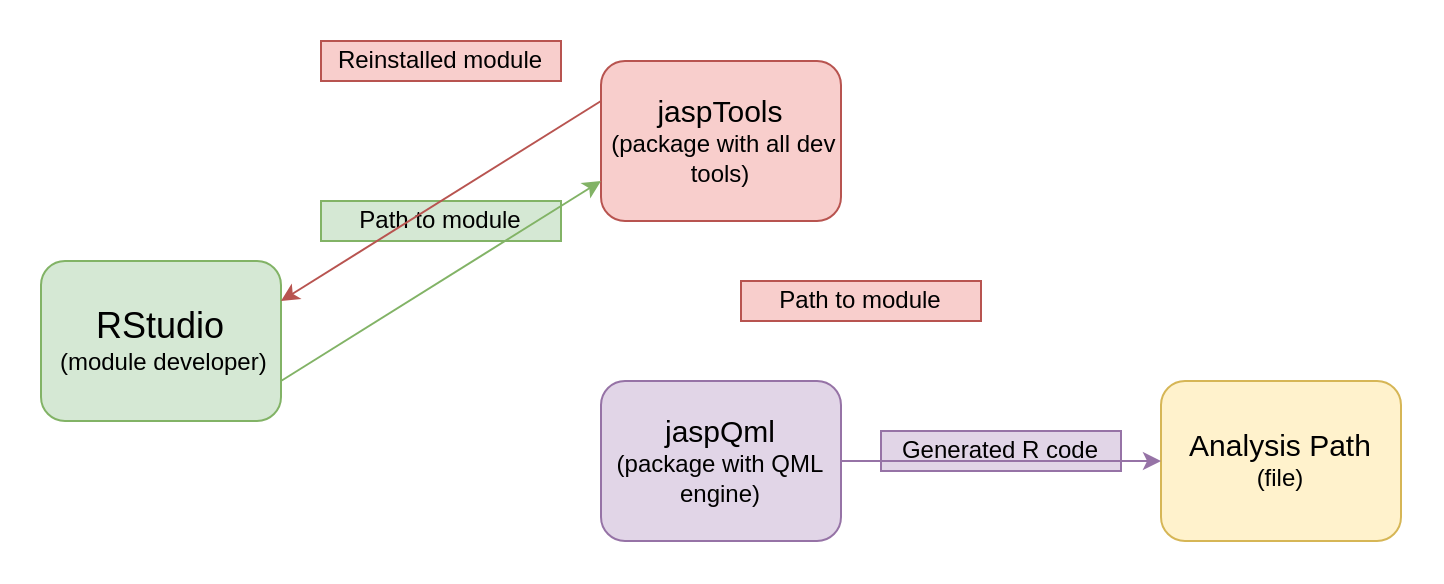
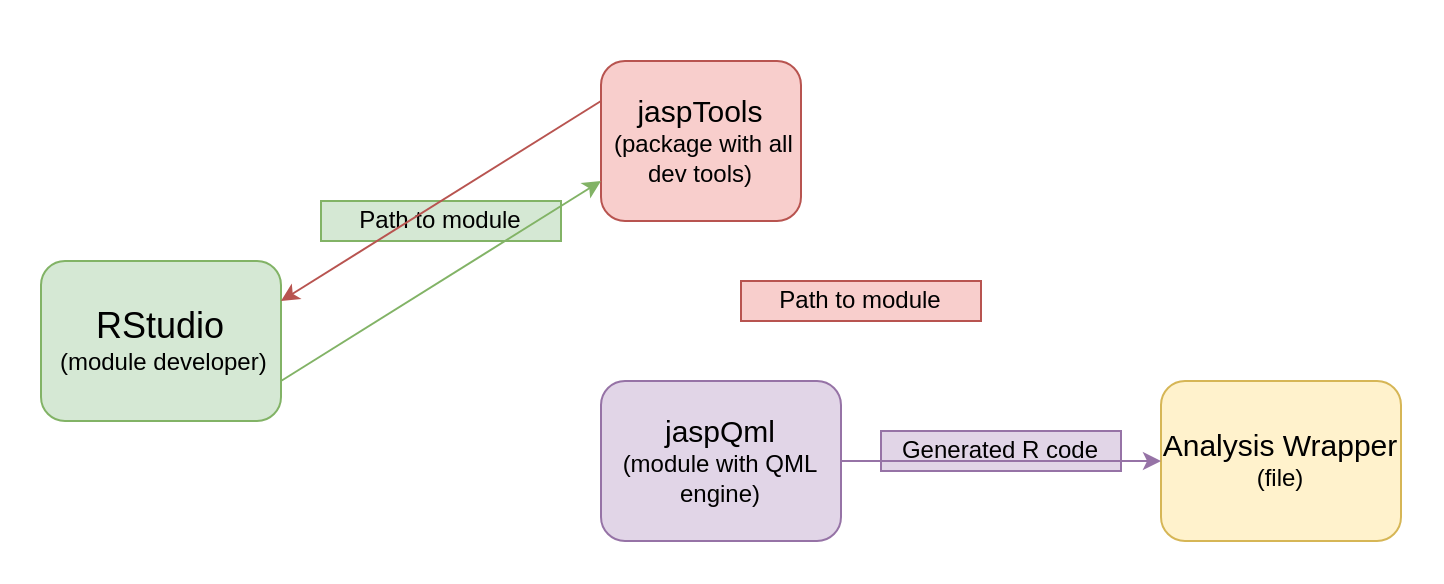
(441, 61) -> none
(721, 141) -> (701, 141)
(721, 461) -> (721, 461)
(1281, 461) -> (1281, 461)
